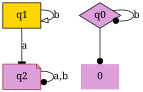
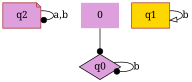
(22, 15) -> (151, 15)
(100, 43) -> (100, 38)
(22, 44) -> none
